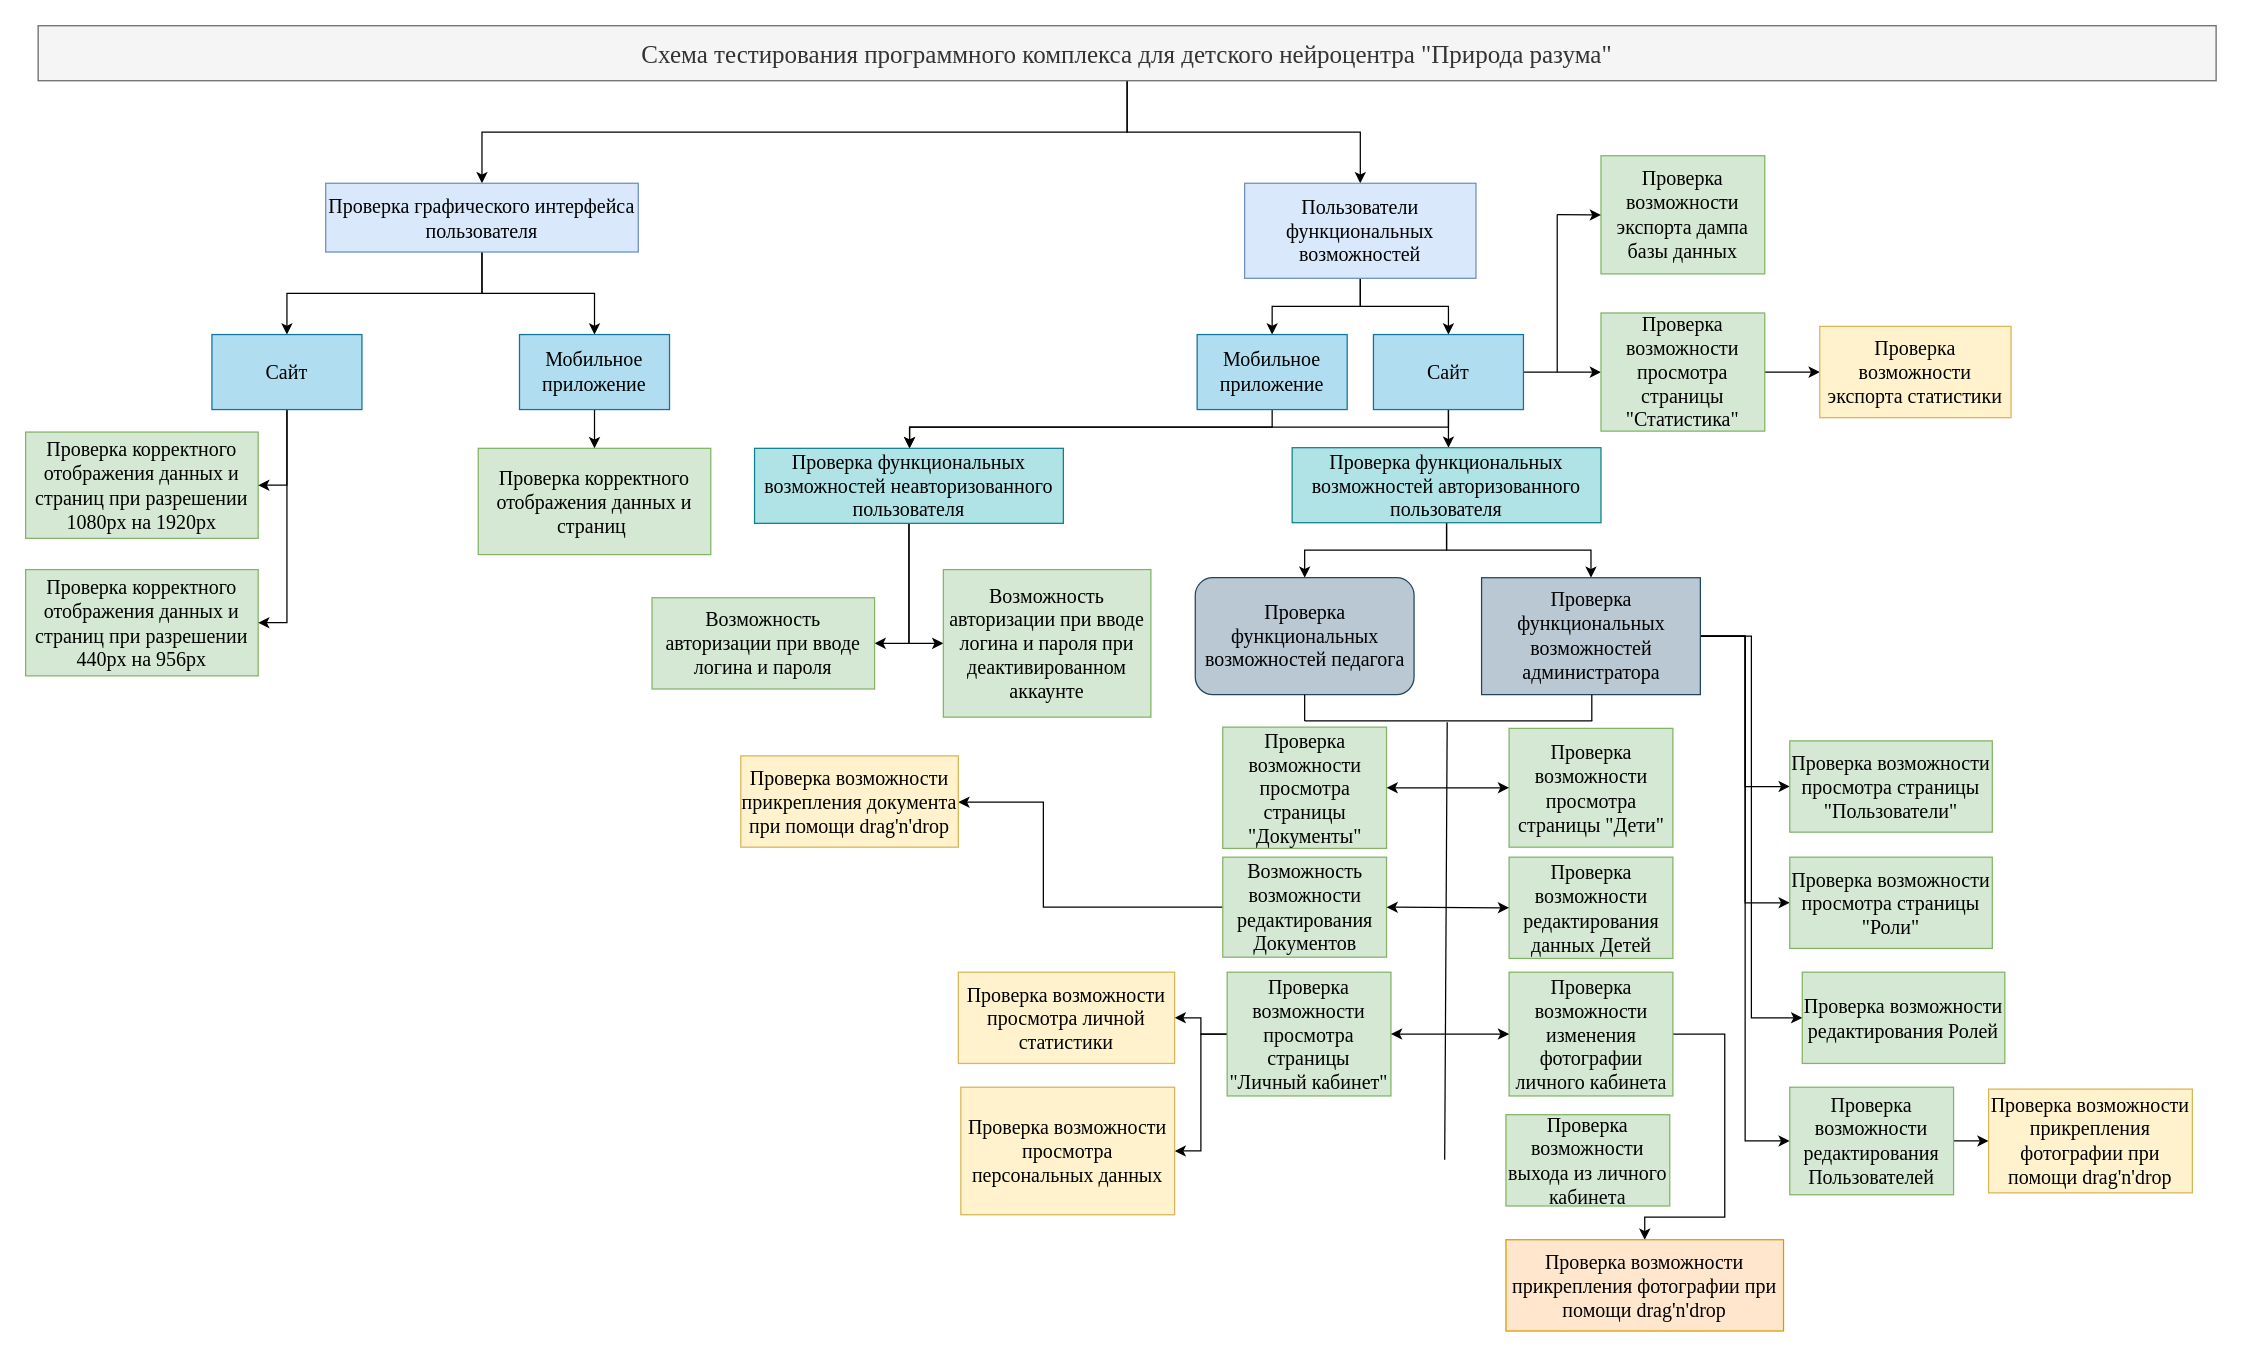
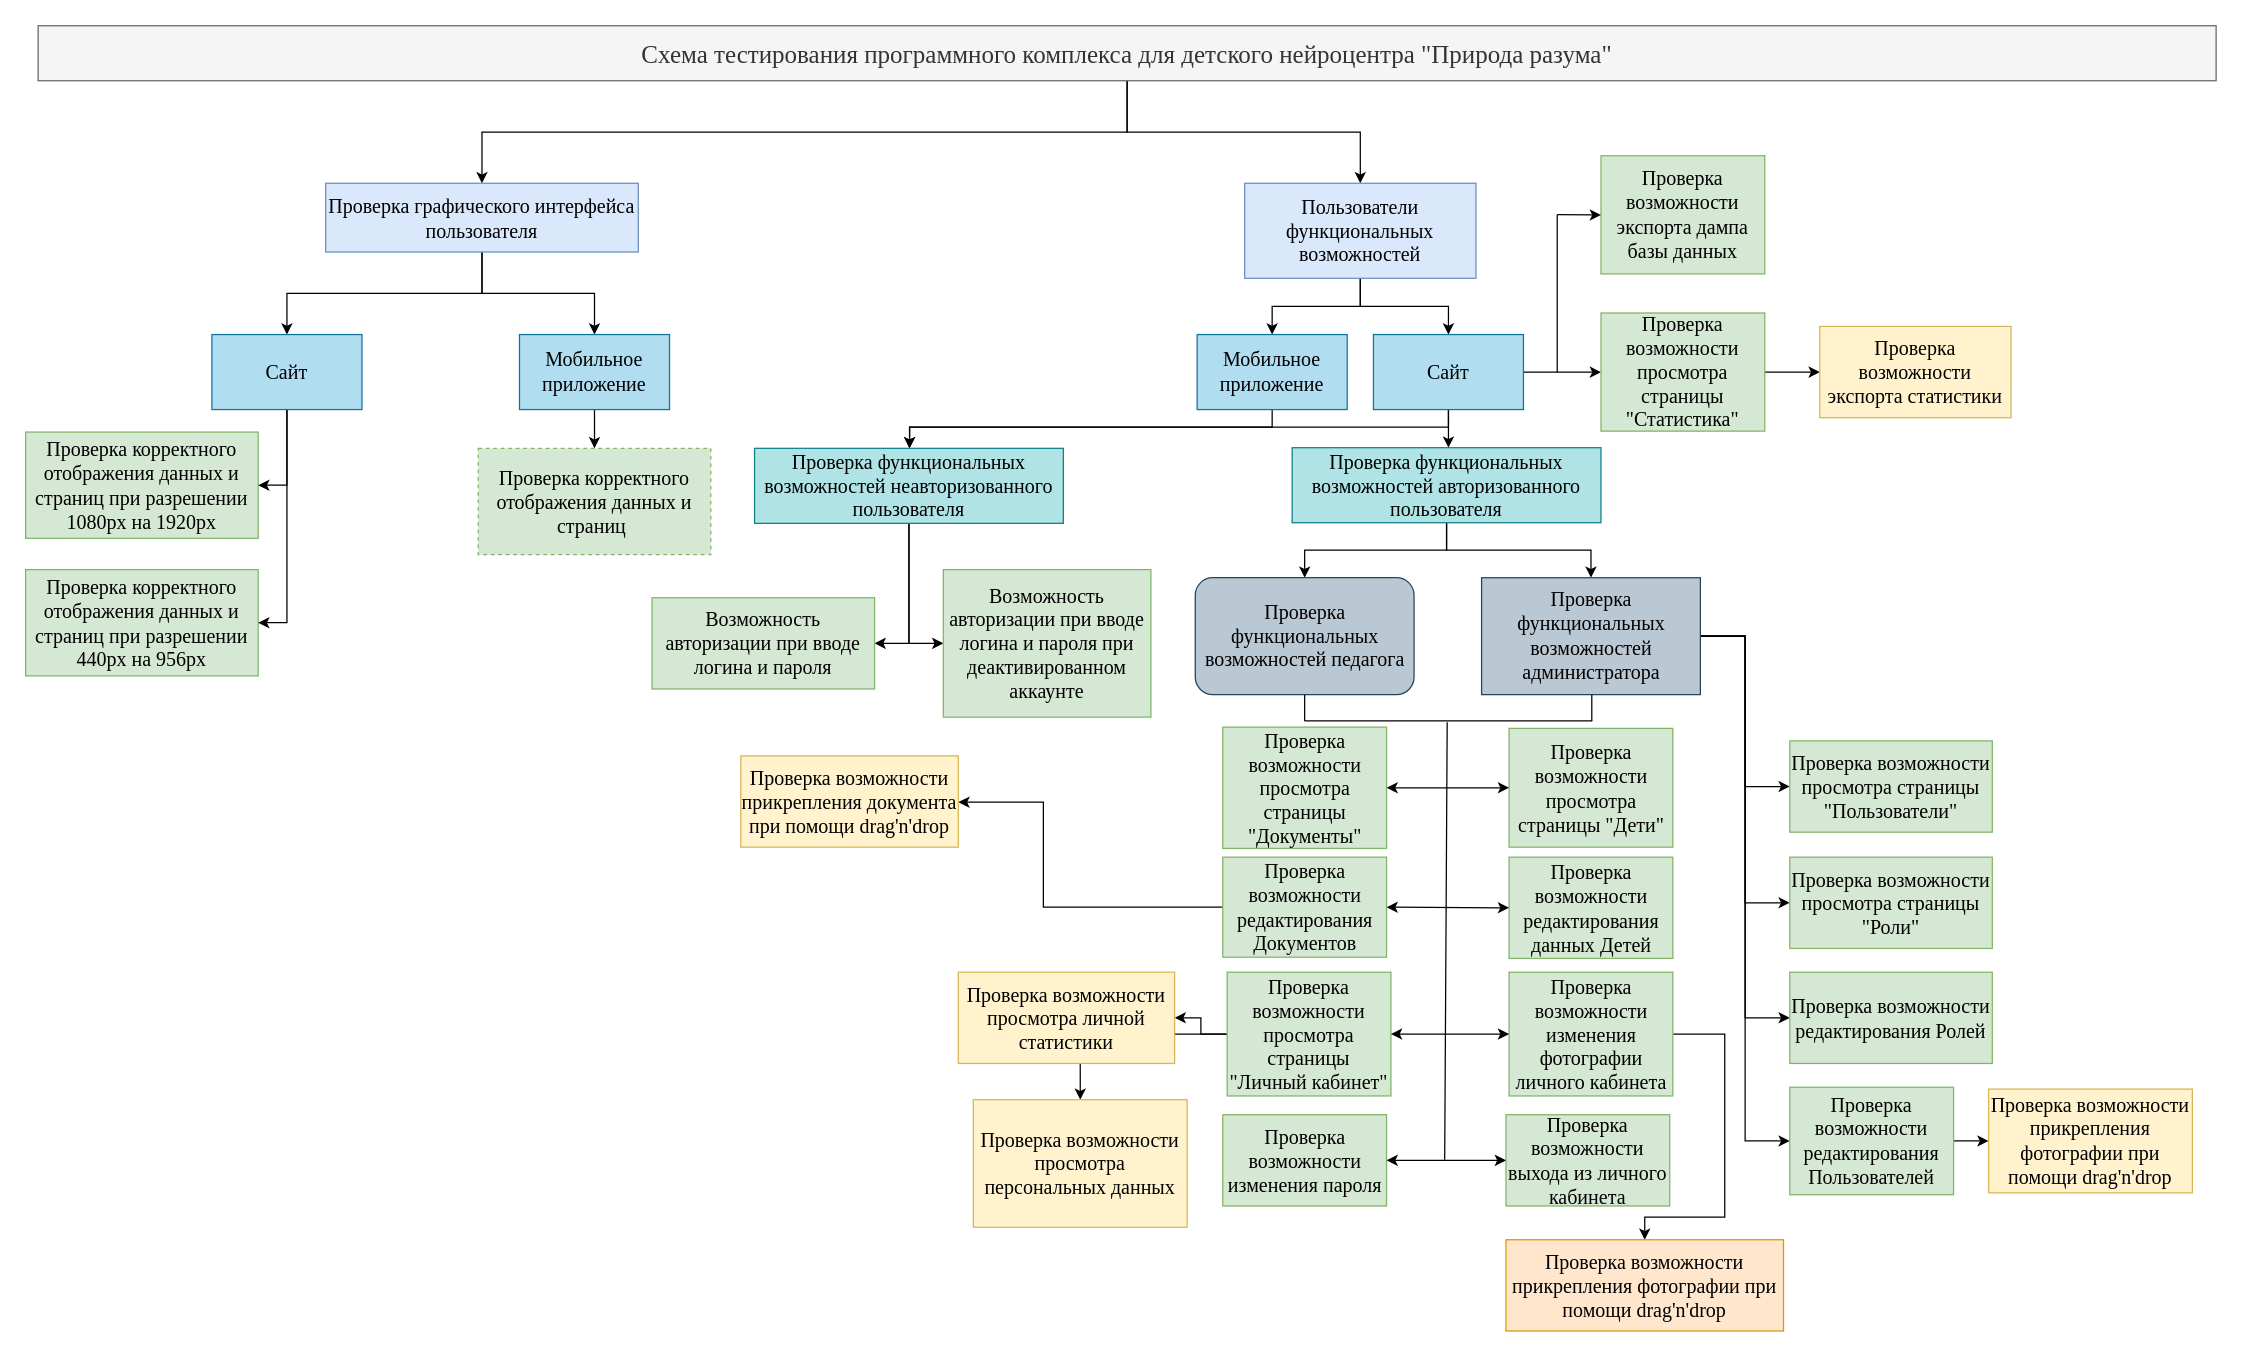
(594, 501) -> (594, 501)
(1305, 907) -> (1305, 907)
(1903, 1018) -> (1891, 1018)
(1068, 1151) -> (1080, 1163)
none -> (1304, 1160)
none -> (1445, 1160)
